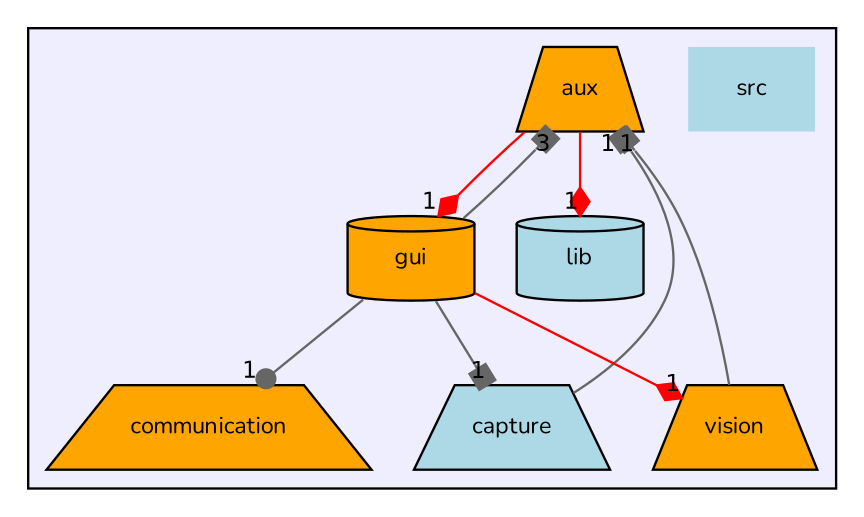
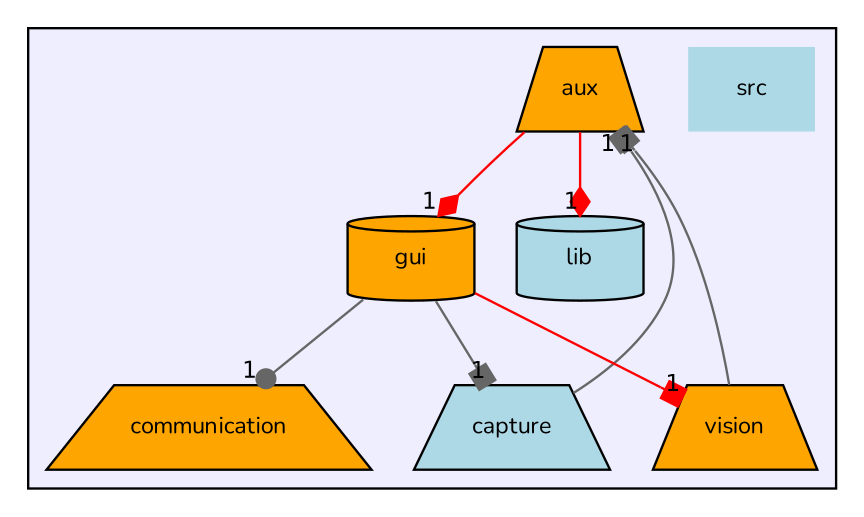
(500, 185) -> none
(568, 340) -> (568, 340)
